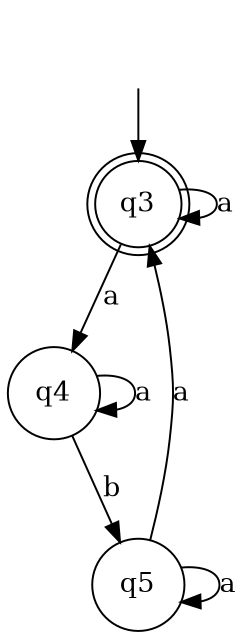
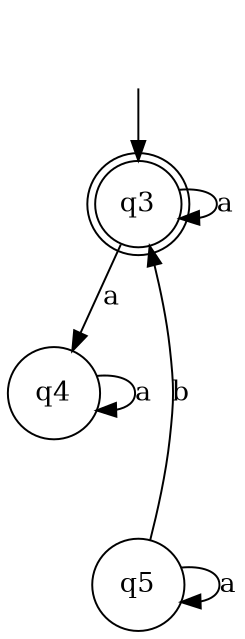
(182, 393) -> (182, 393)
(92, 480) -> none
